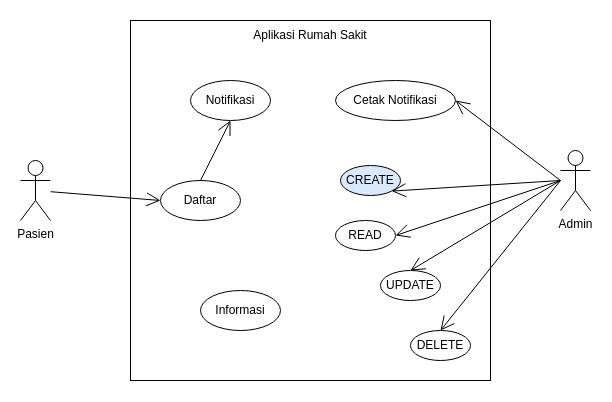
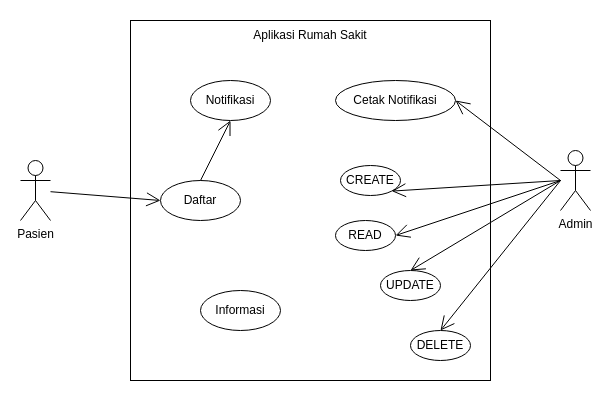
(371, 181) -> (371, 181)
